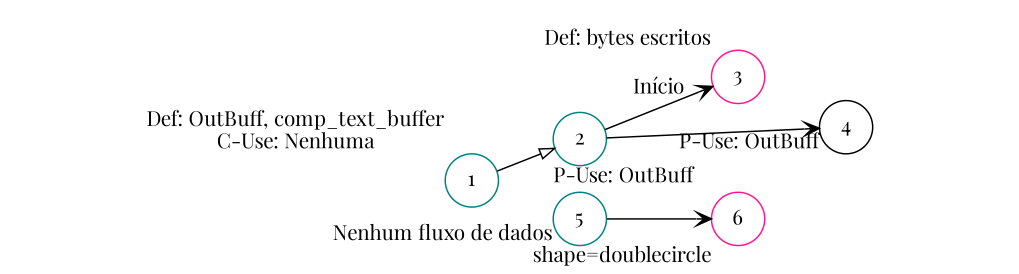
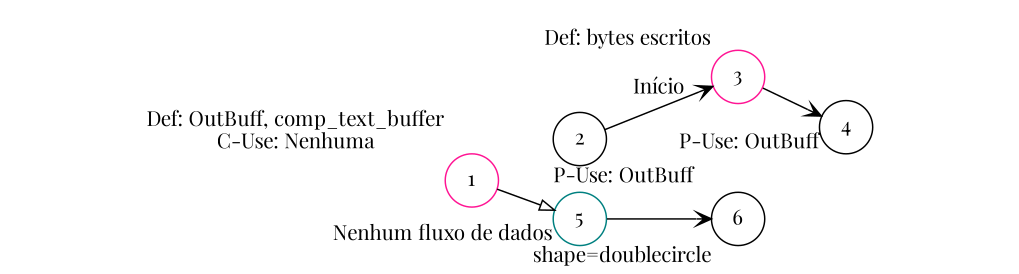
(706, 133) -> (785, 99)
(580, 139) -> (580, 139)
(519, 162) -> (519, 197)
(472, 180) -> (472, 180)
(738, 219) -> (738, 219)
